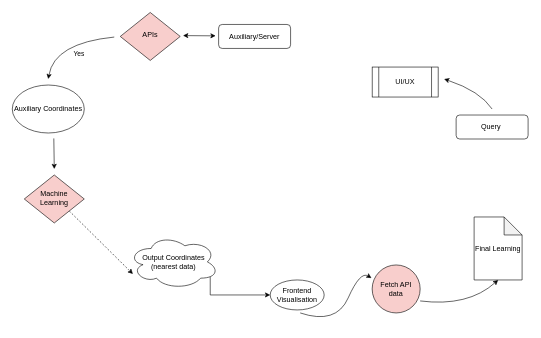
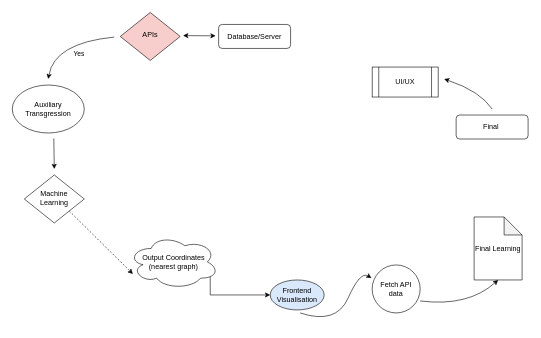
(255, 36) -> (255, 36)
(48, 109) -> (48, 109)
(492, 127) -> (492, 127)
(54, 199) -> (54, 199)
(174, 262) -> (174, 262)
(396, 289) -> (396, 289)
(297, 295) -> (297, 295)
